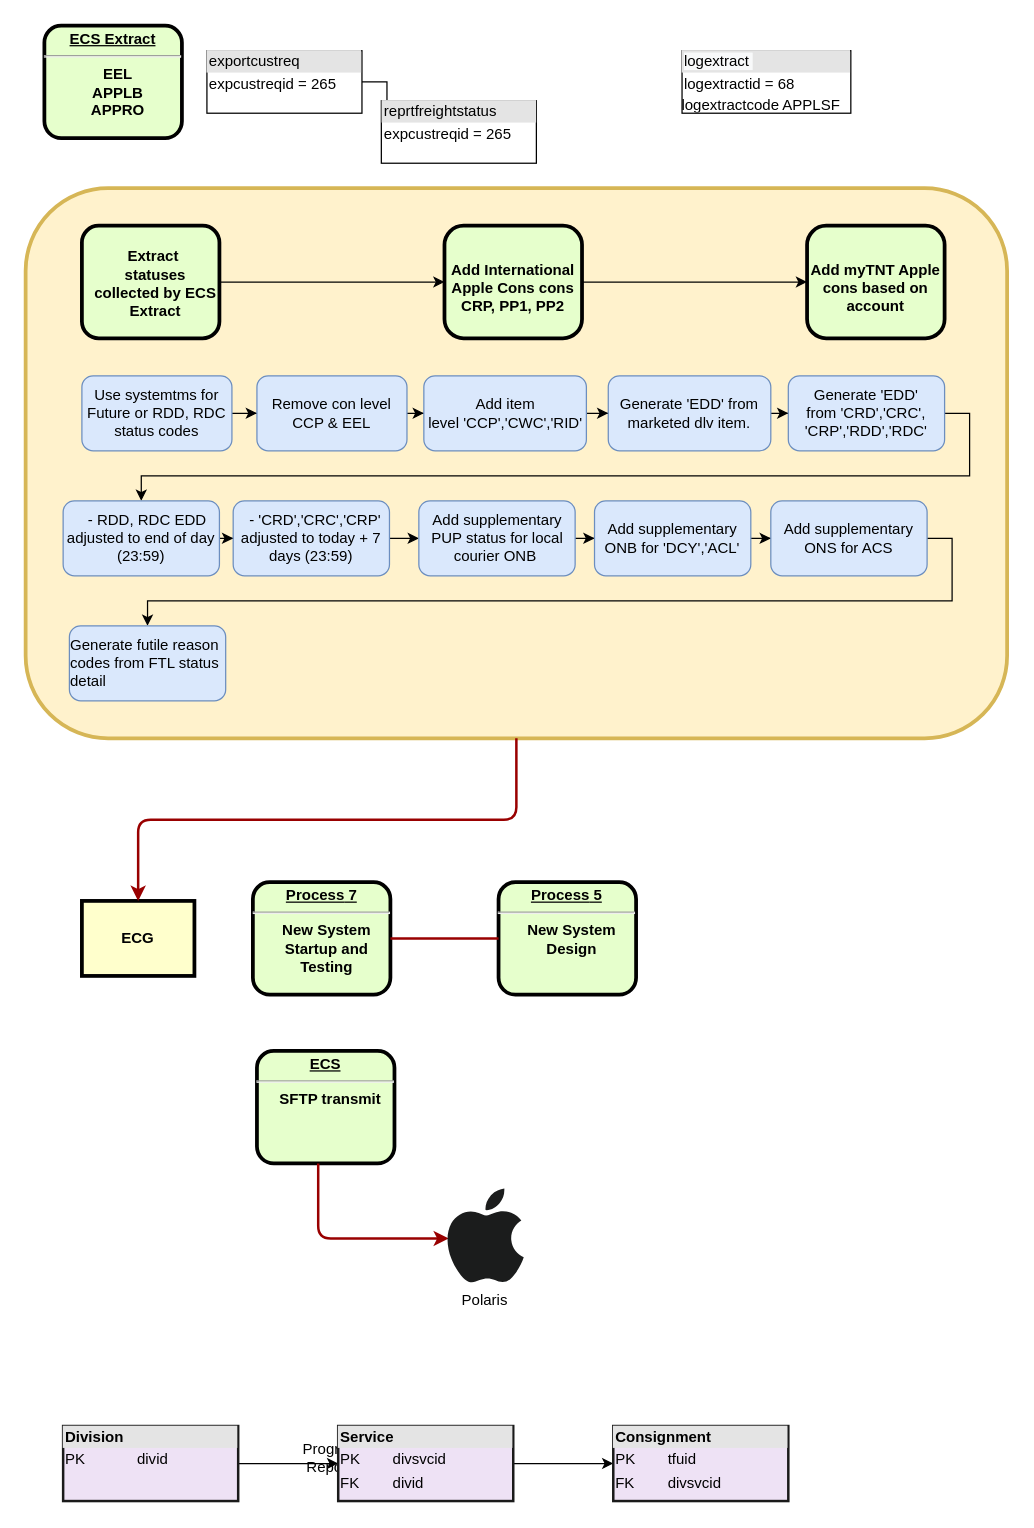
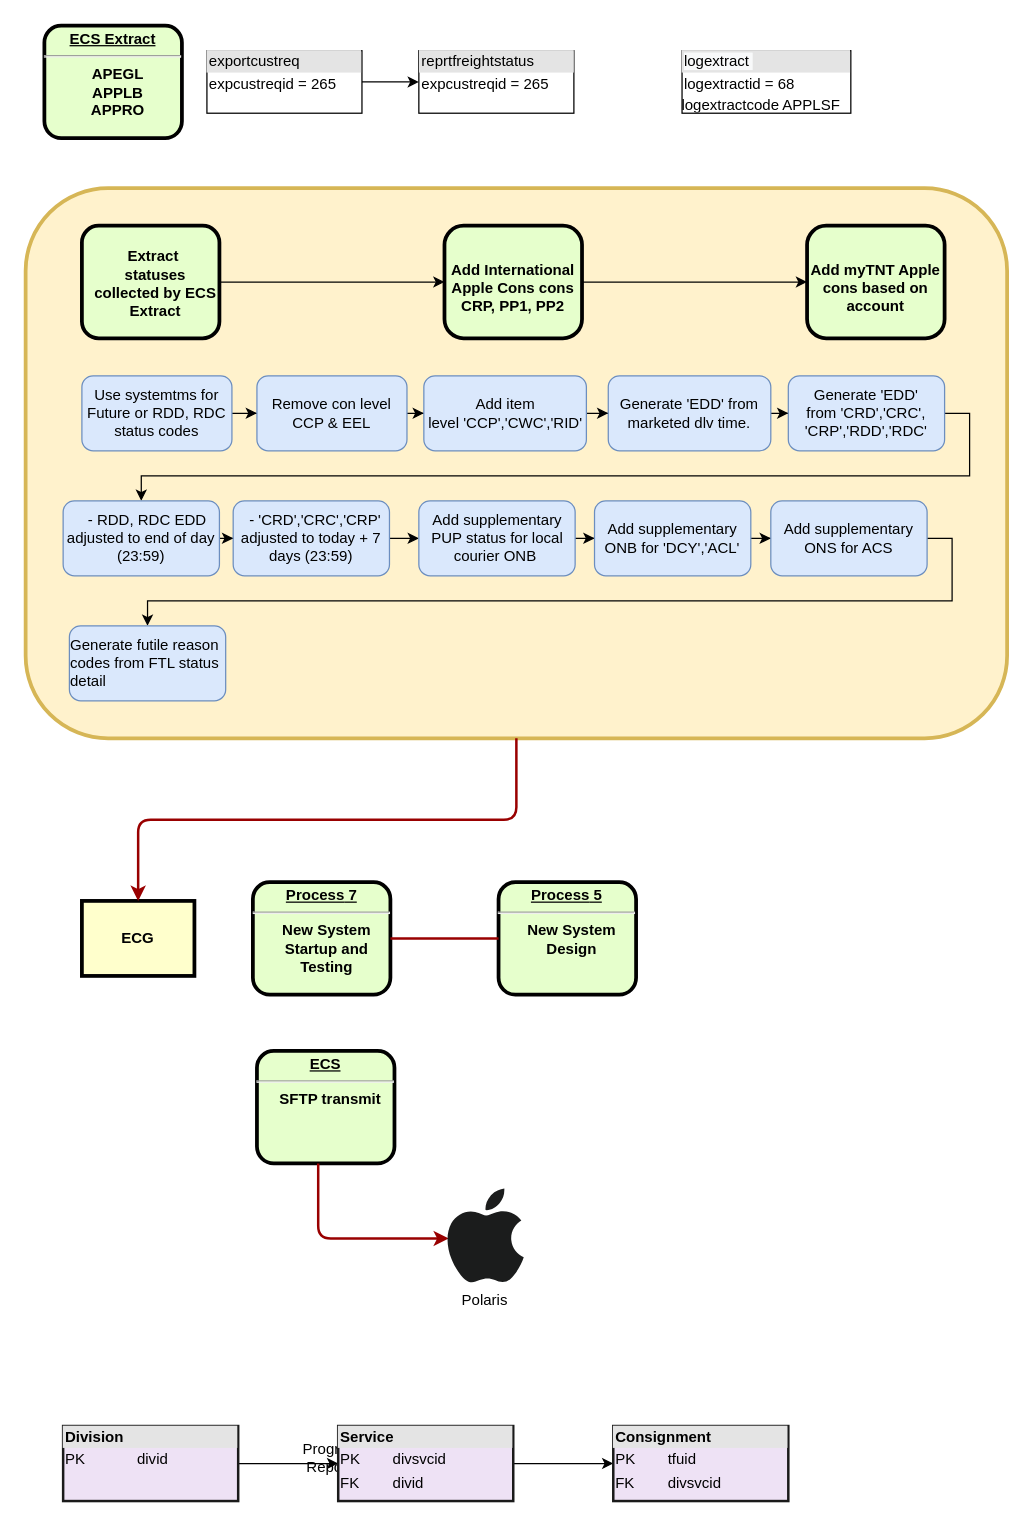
(113, 26) -> (113, 26)
(459, 132) -> (496, 82)
(689, 413) -> (689, 413)
